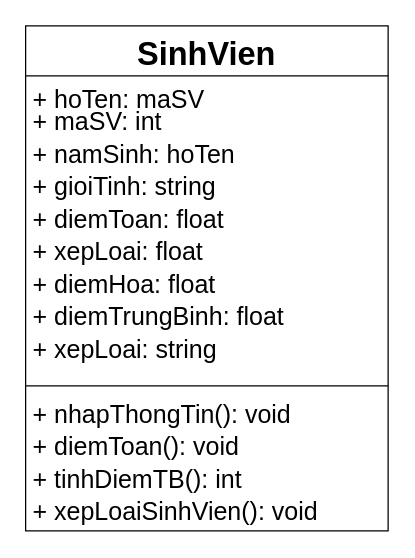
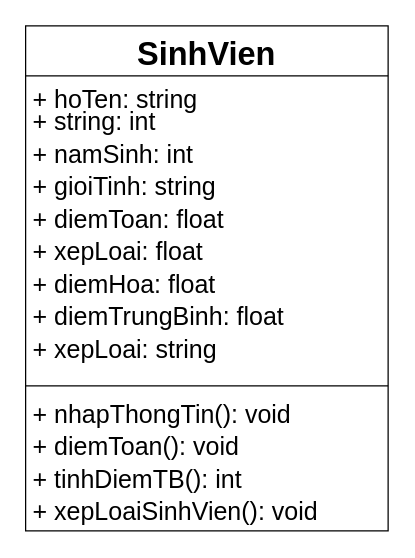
(114, 99) -> (125, 99)
(96, 122) -> (107, 122)
(132, 154) -> (114, 154)
